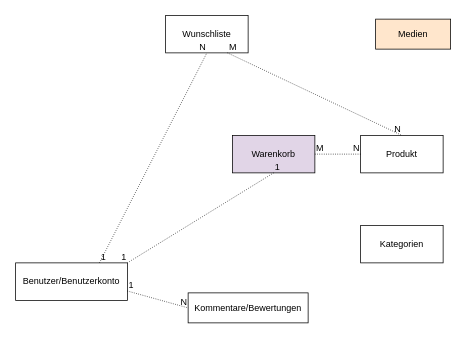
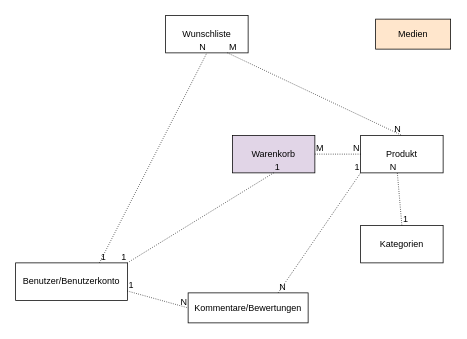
none -> (399, 199)
none -> (282, 287)
